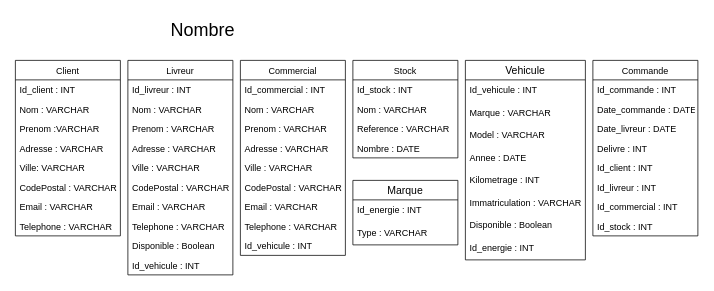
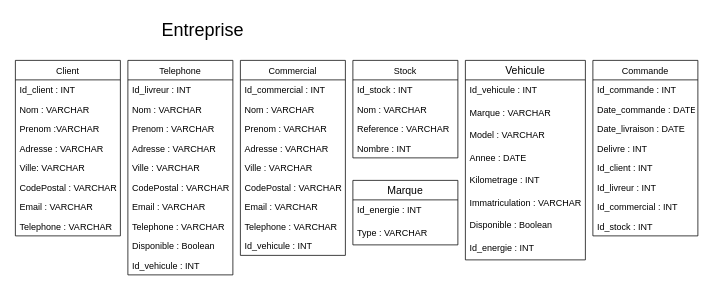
(203, 30) -> (203, 30)
(180, 71) -> (180, 71)
(639, 129) -> (643, 129)
(386, 149) -> (384, 149)
